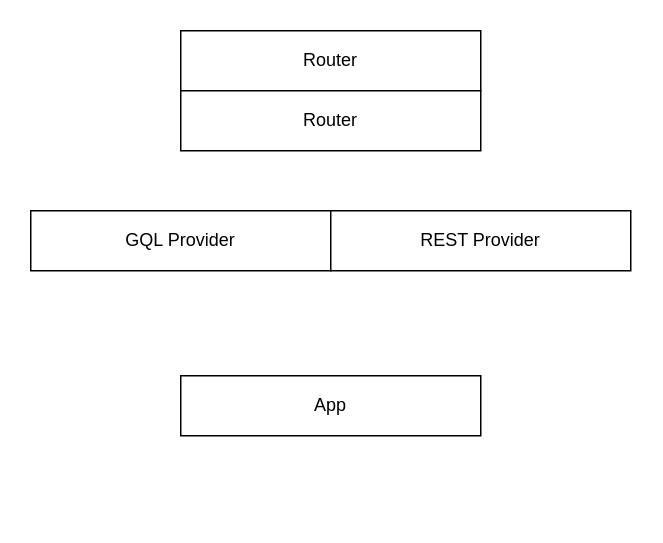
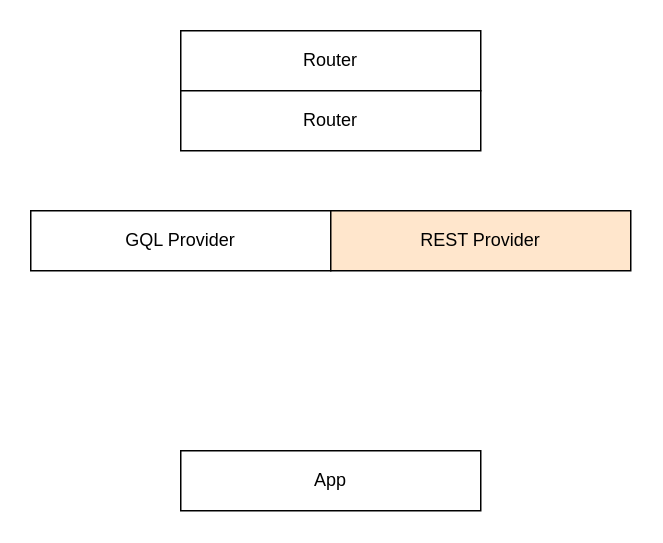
(481, 241) -> (481, 241)
(331, 406) -> (331, 481)
